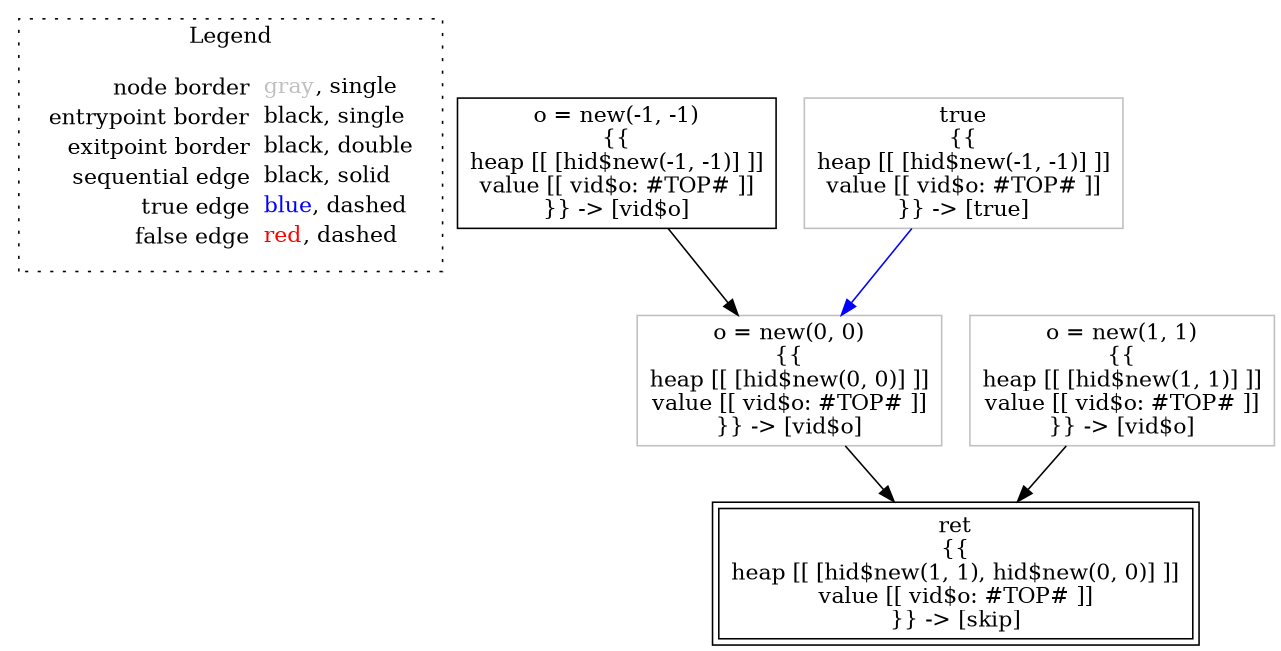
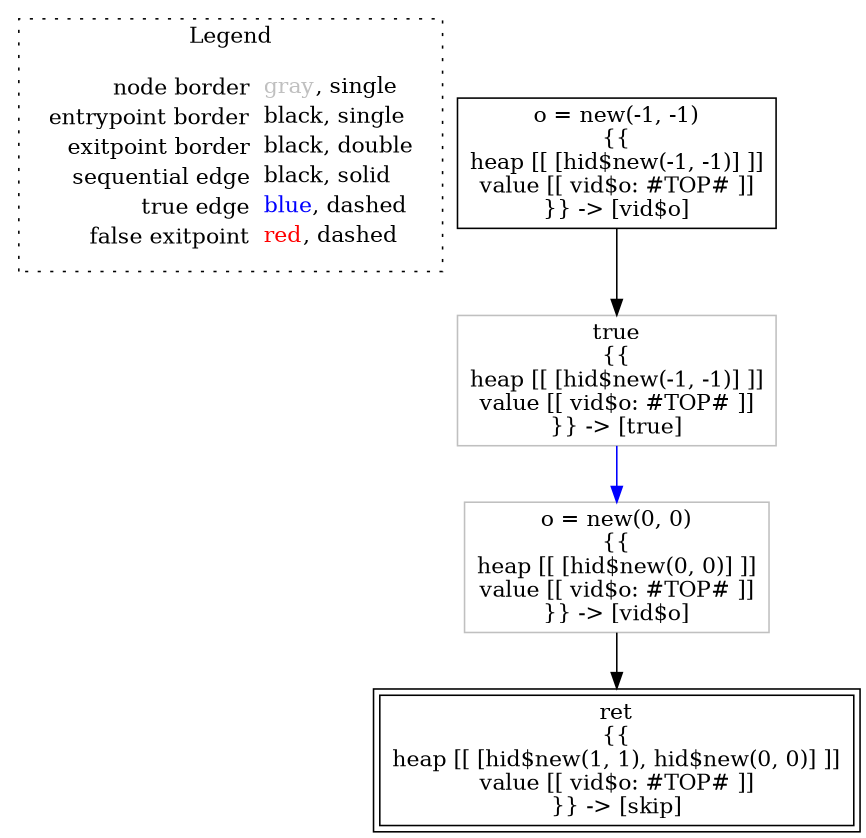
(196, 237) -> (173, 237)
(698, 266) -> (617, 264)
(1122, 381) -> none
